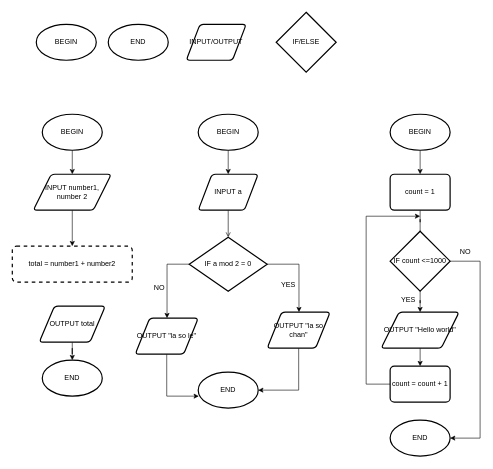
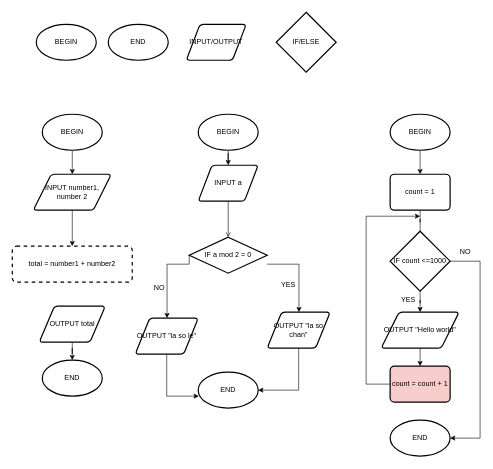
(228, 192) -> (228, 183)
(228, 264) -> (228, 255)
(420, 384) -> (420, 384)
